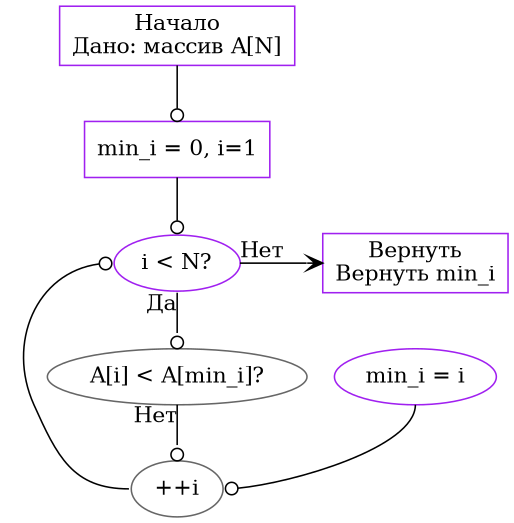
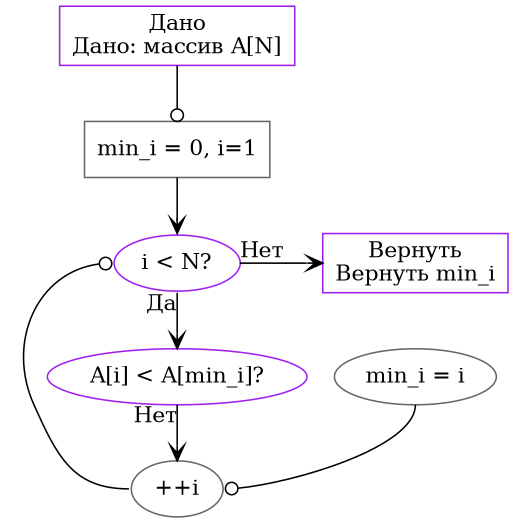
(177, 36) -> (177, 36)
(177, 149) -> (177, 149)
(177, 199) -> (177, 199)
(177, 313) -> (177, 313)
(177, 377) -> (177, 377)
(415, 377) -> (415, 377)
(177, 425) -> (177, 425)
